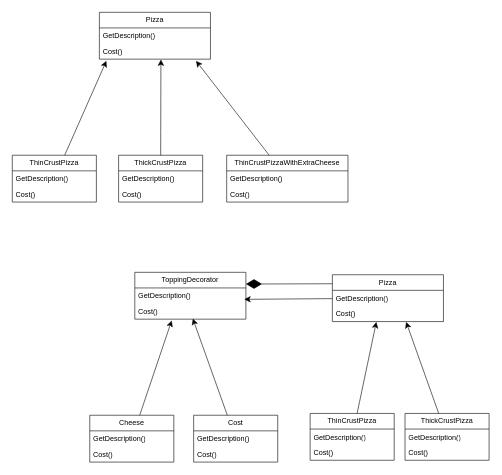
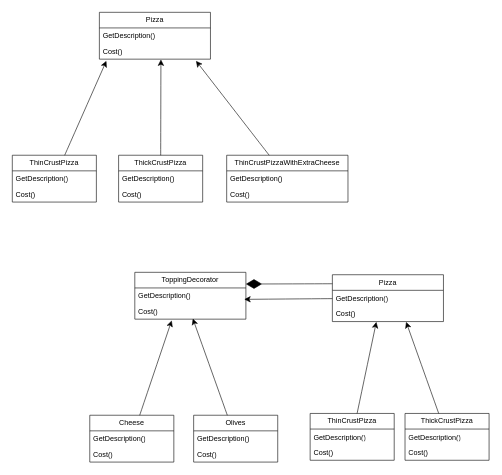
(236, 423) -> (236, 423)
